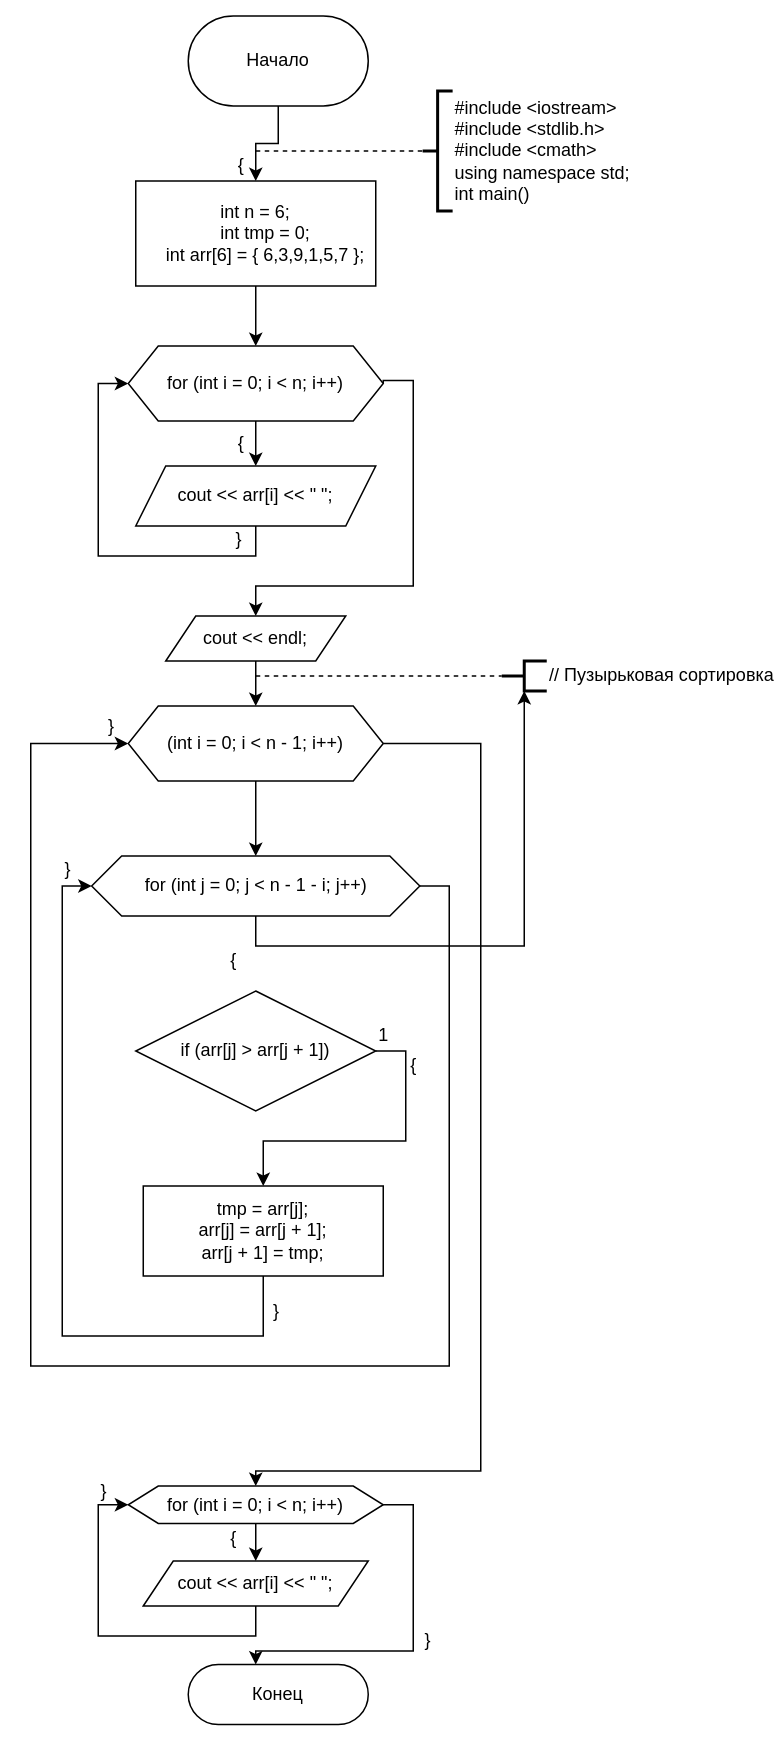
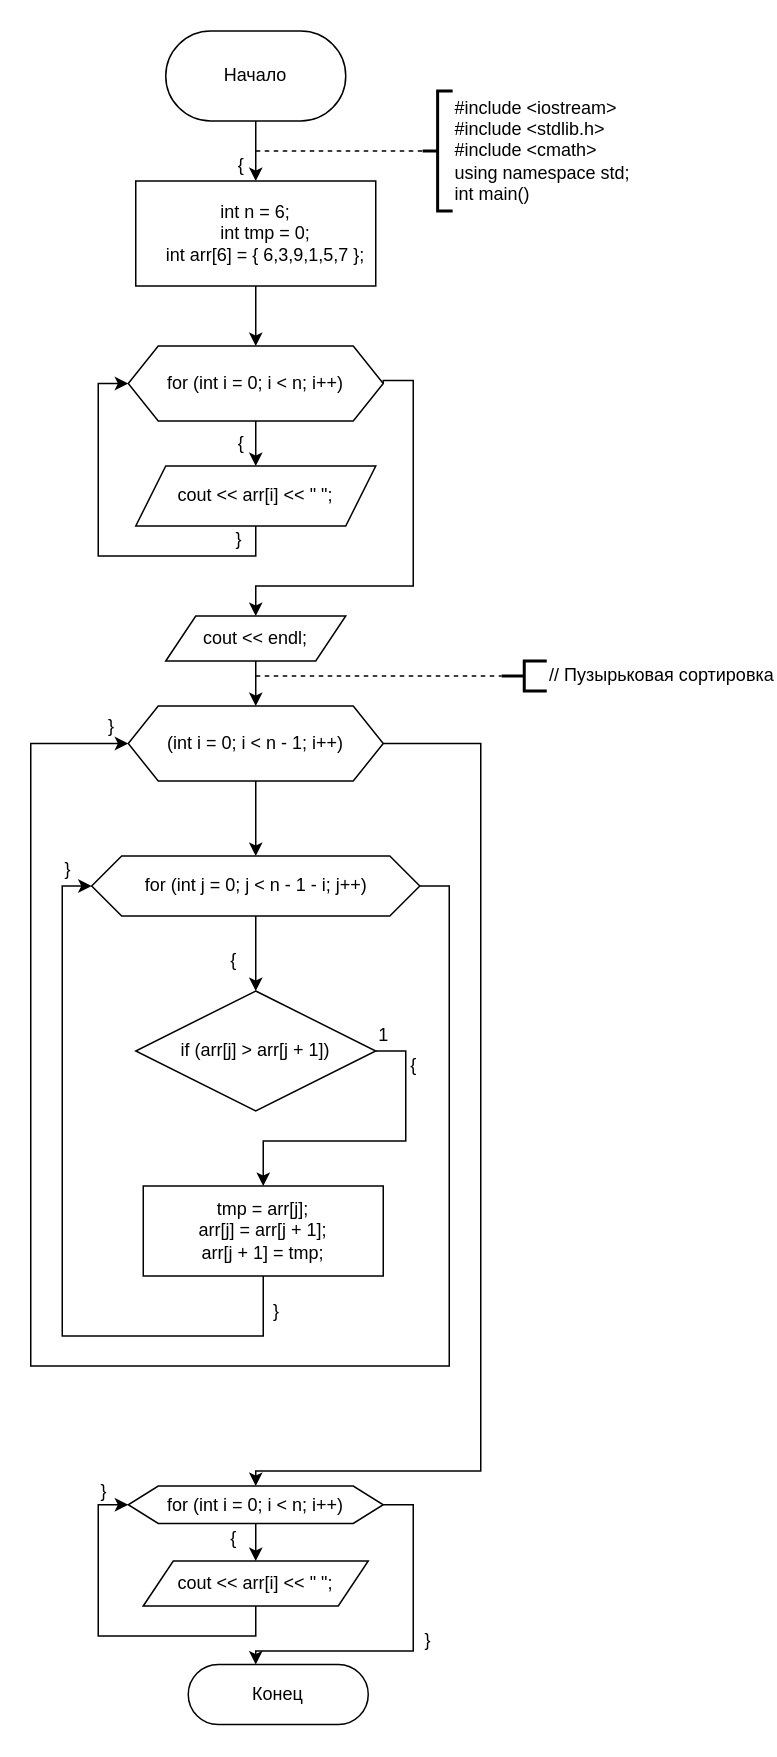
(278, 61) -> (256, 76)
(511, 946) -> (256, 962)
